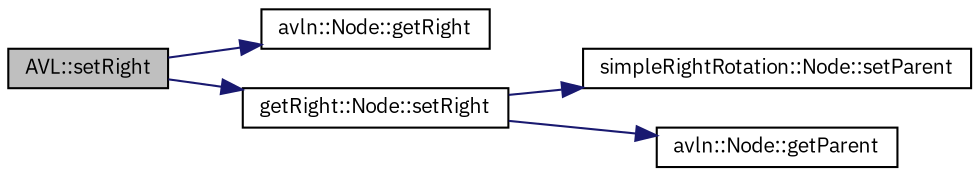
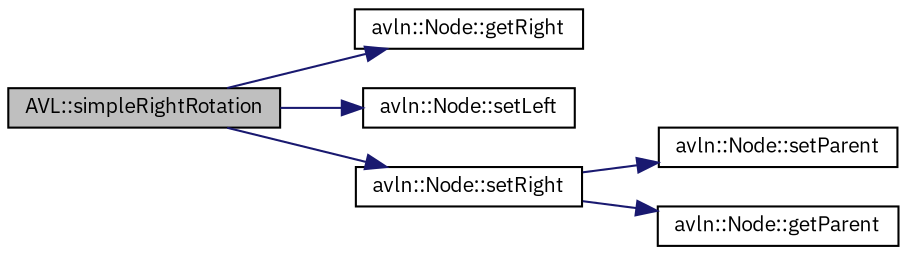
(88, 68) -> (144, 108)
(777, 68) -> (778, 147)
(376, 108) -> (469, 187)
none -> (469, 108)
